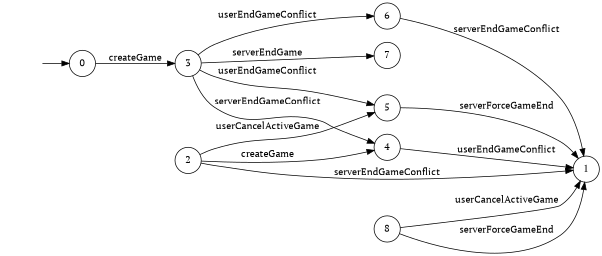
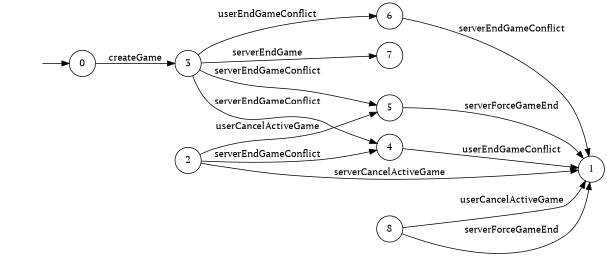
(268, 71) -> (268, 71)
(268, 154) -> (268, 154)
(387, 172) -> (390, 172)
